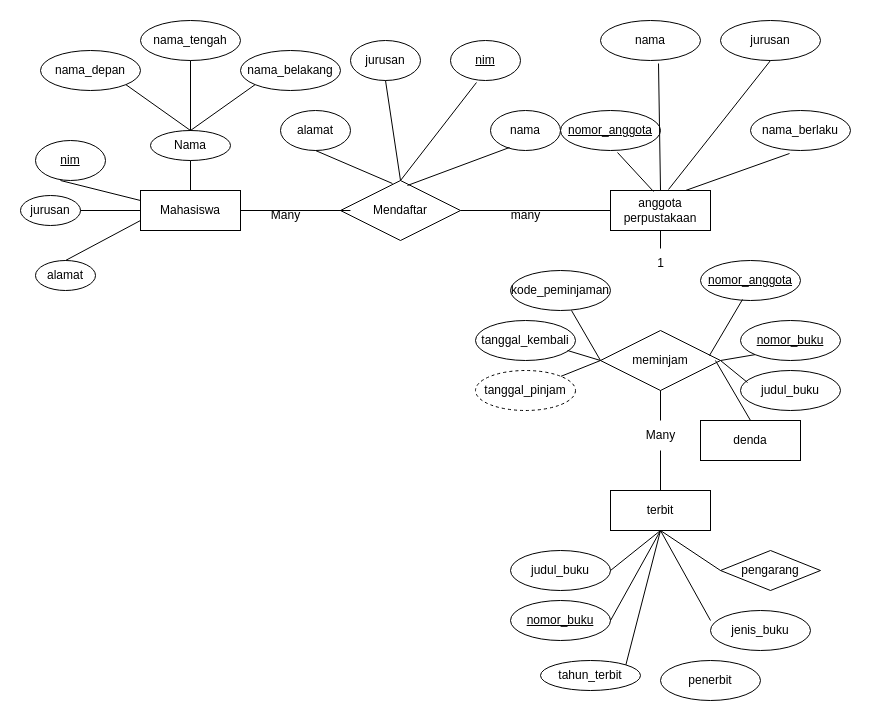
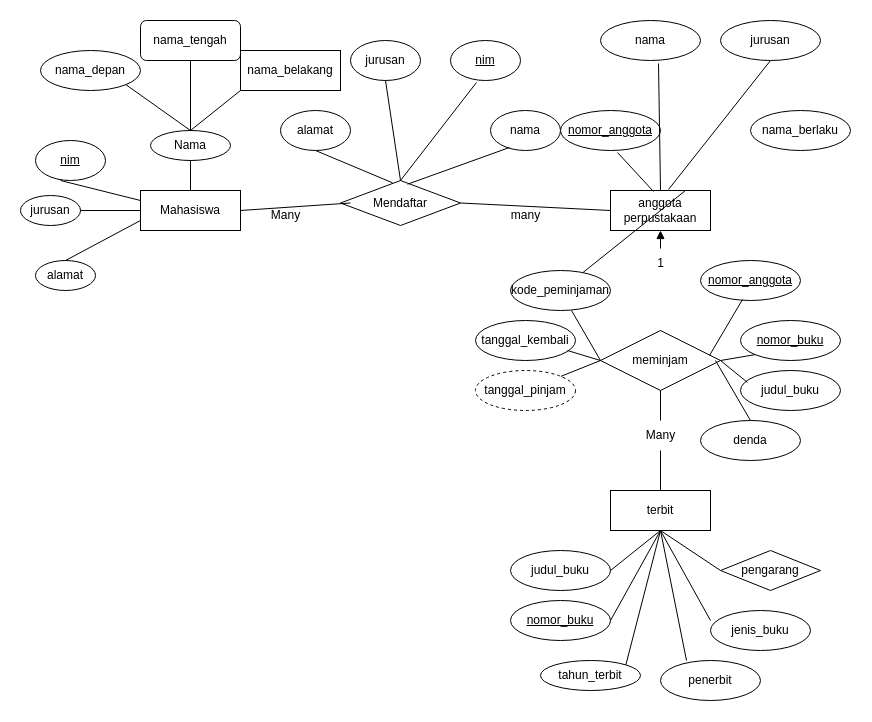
(191, 41) -> (191, 41)
(291, 71) -> (291, 71)
(738, 172) -> (635, 231)
(401, 211) -> (401, 203)
(661, 237) -> (661, 240)
(751, 441) -> (751, 441)
none -> (674, 597)
